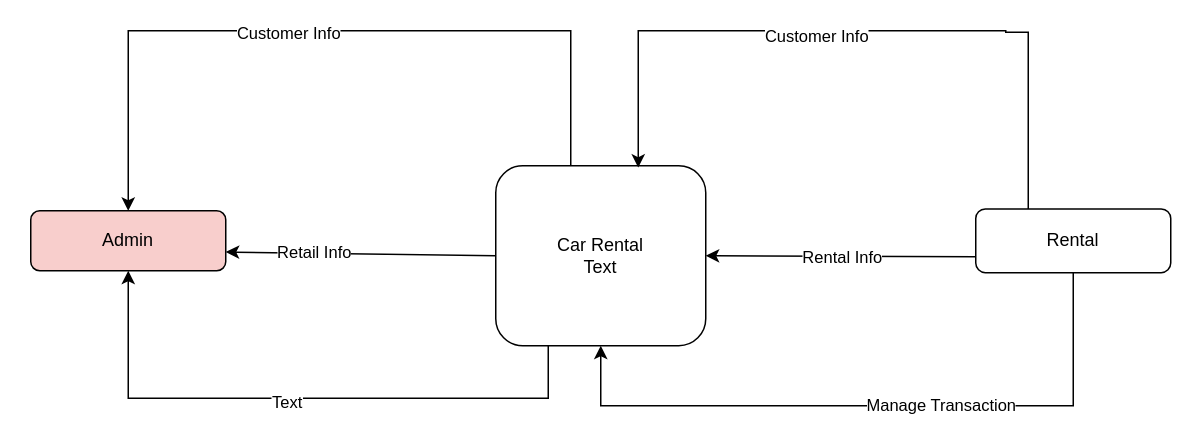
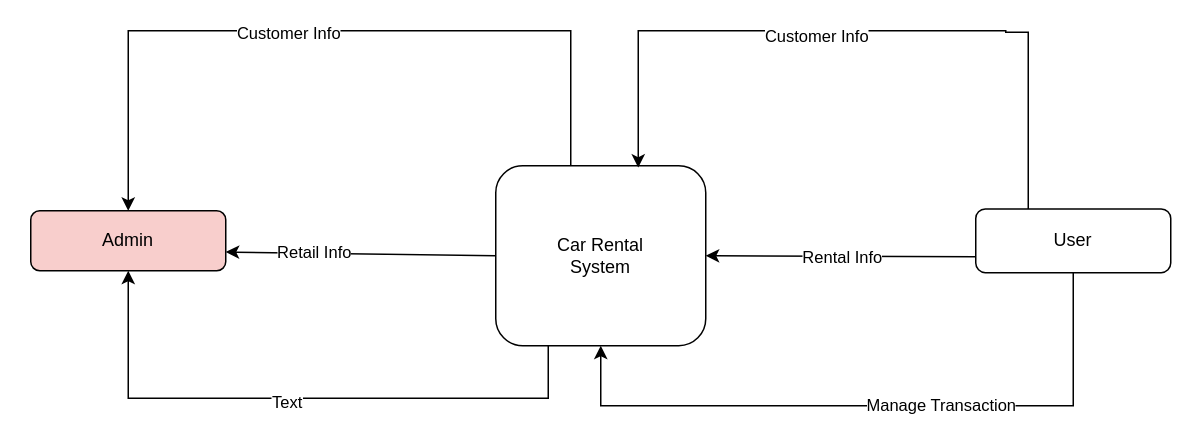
(1073, 241) -> (1073, 241)
(601, 256) -> (601, 256)
